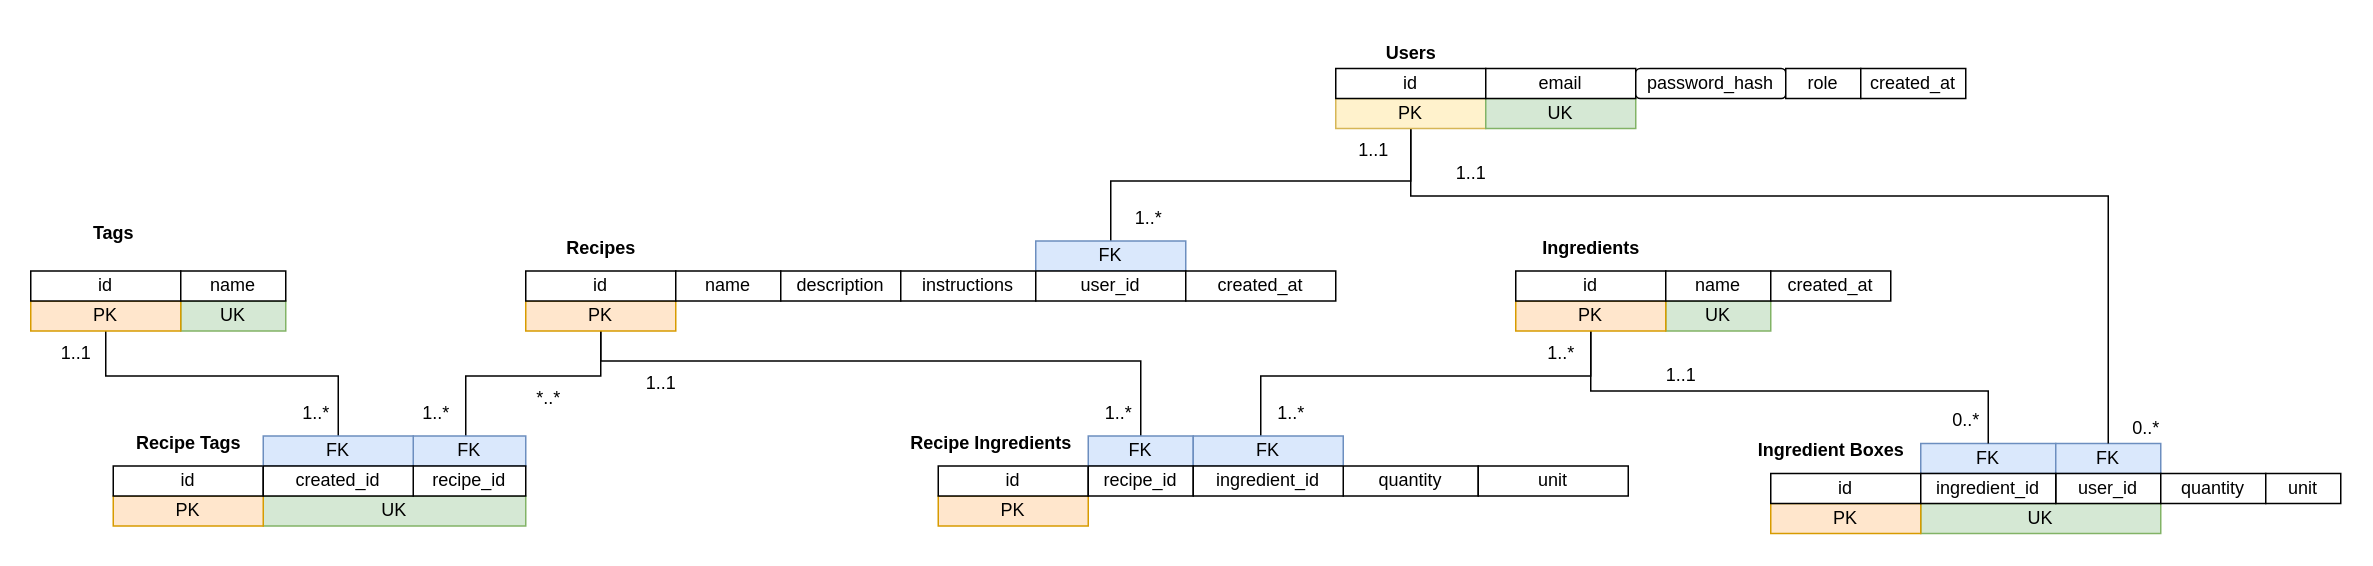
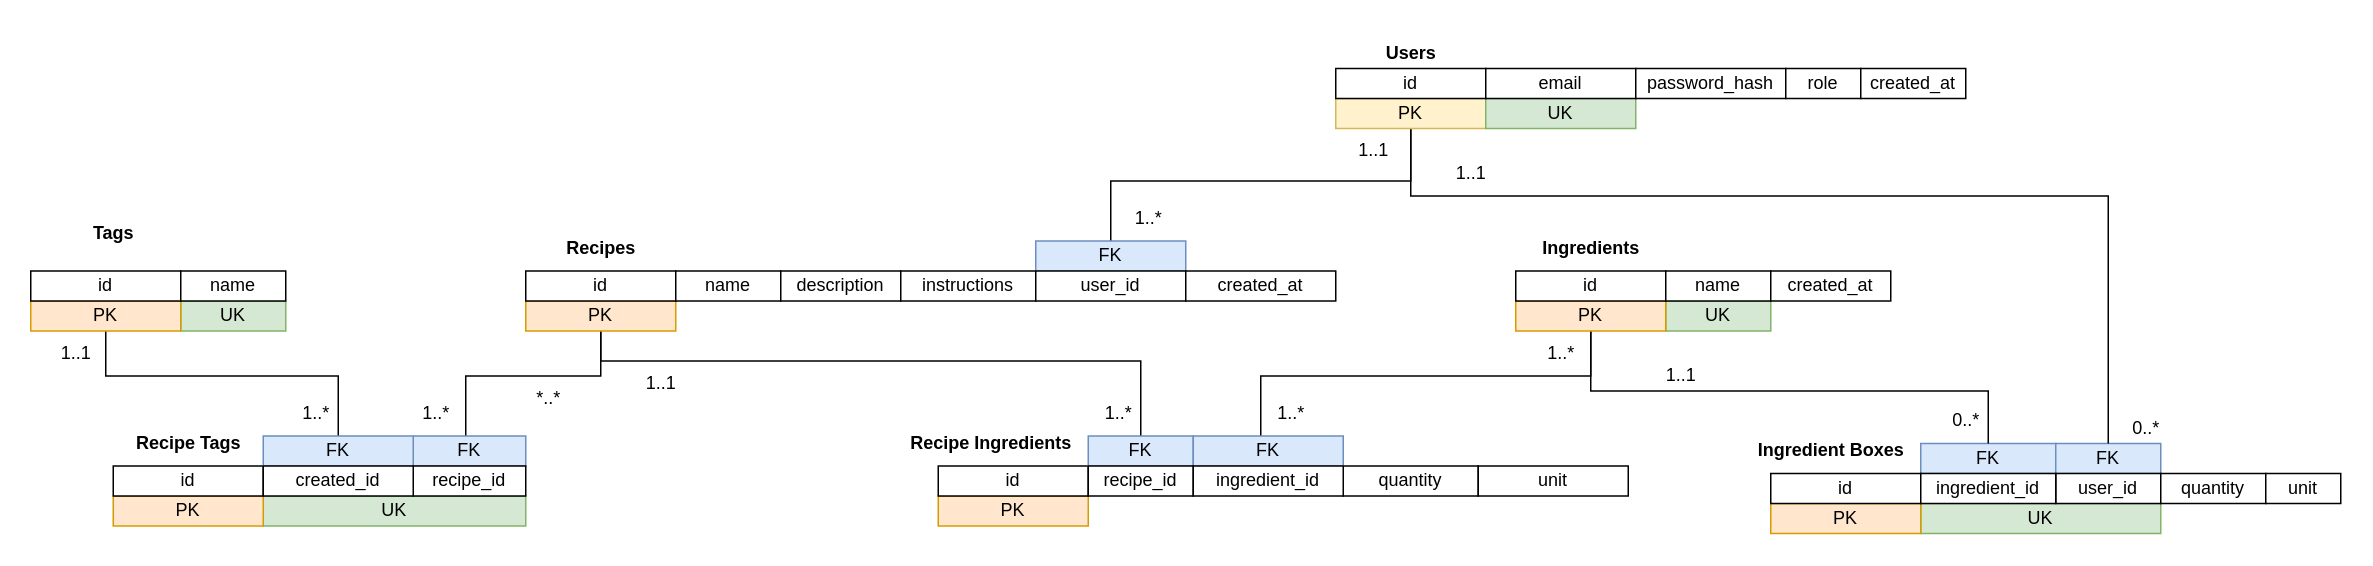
(1711, 83) -> (1711, 83)
